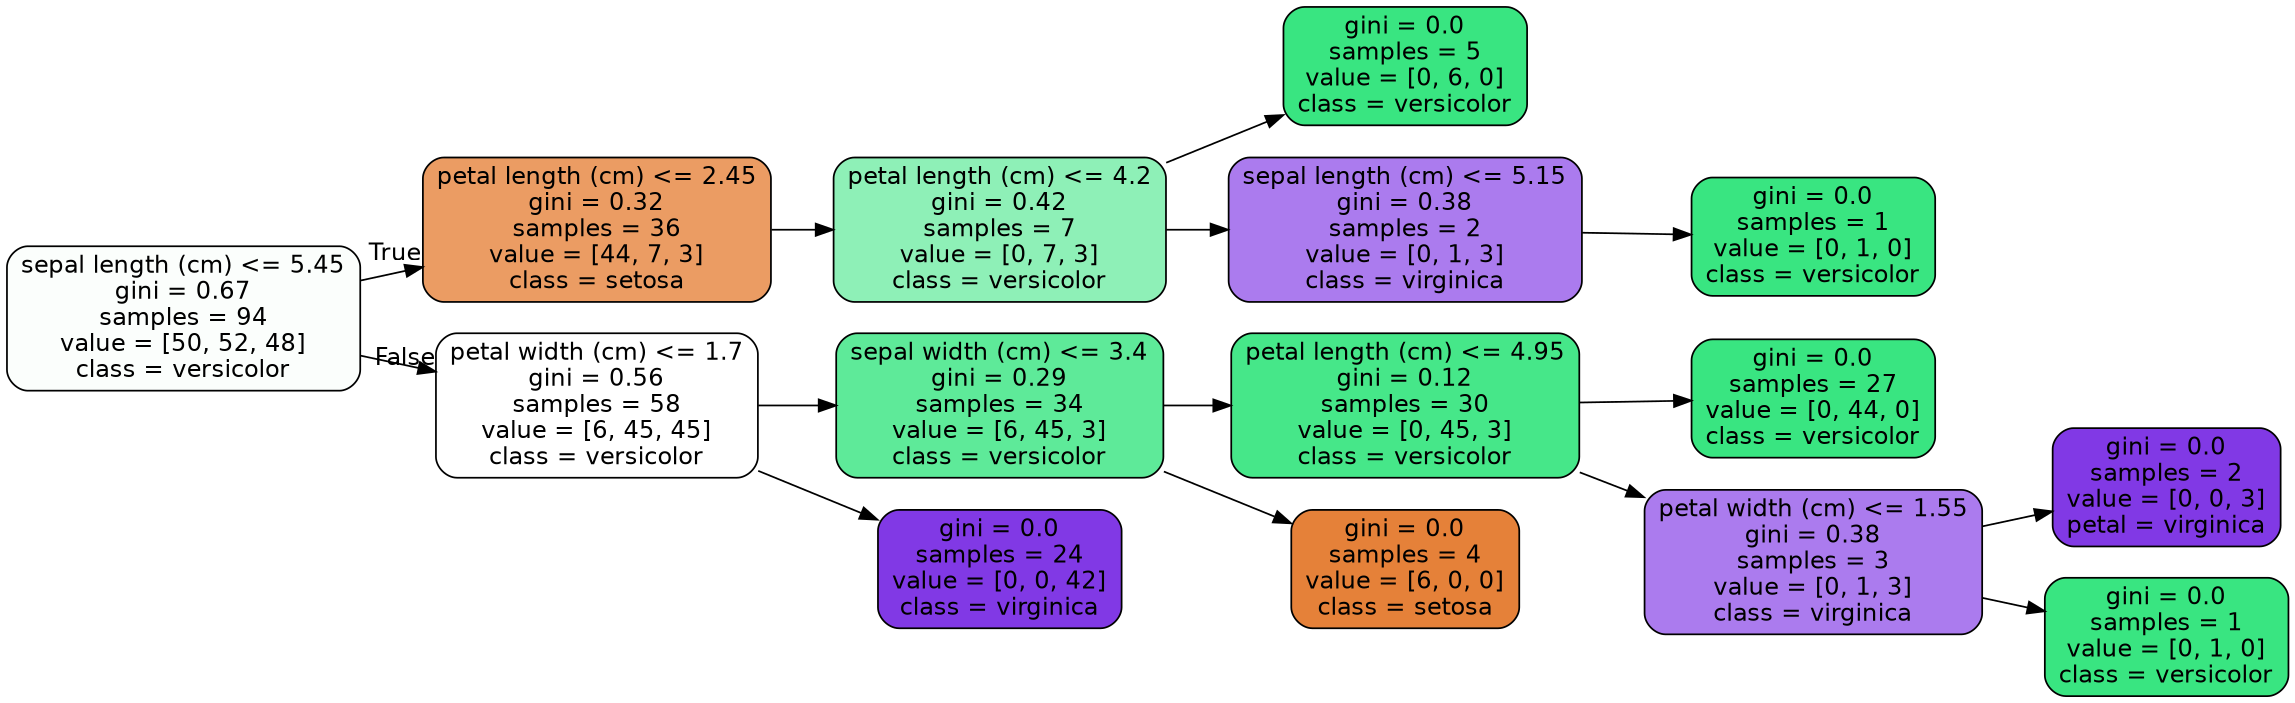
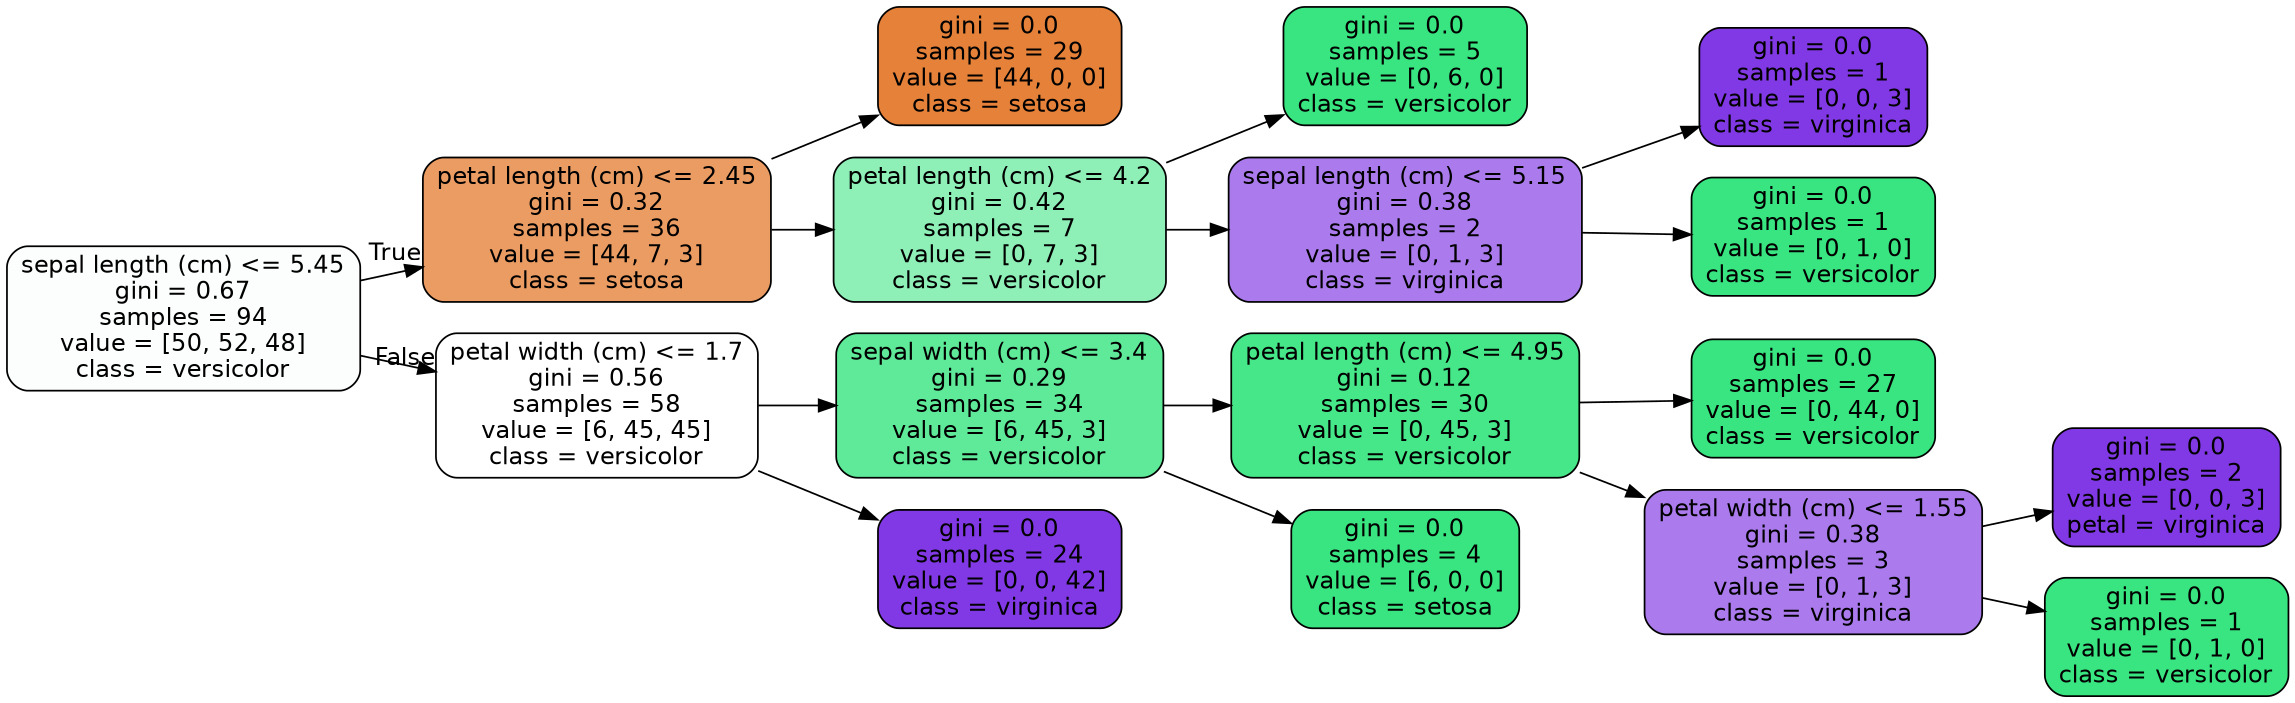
none -> (1000, 66)
none -> (1813, 87)
(1405, 569) -> (1405, 569)
